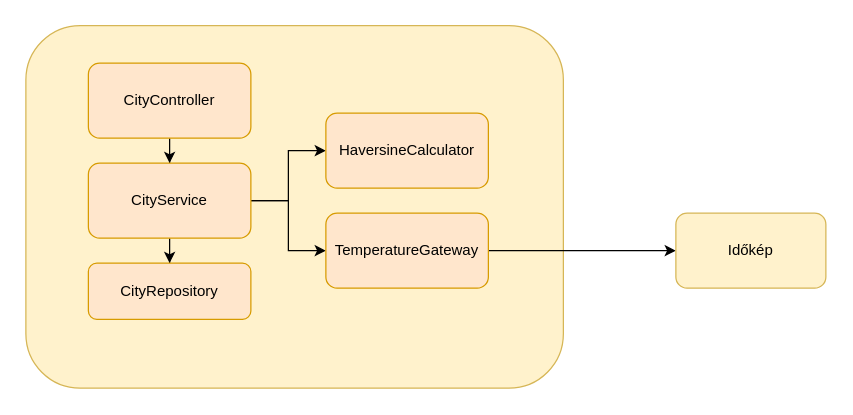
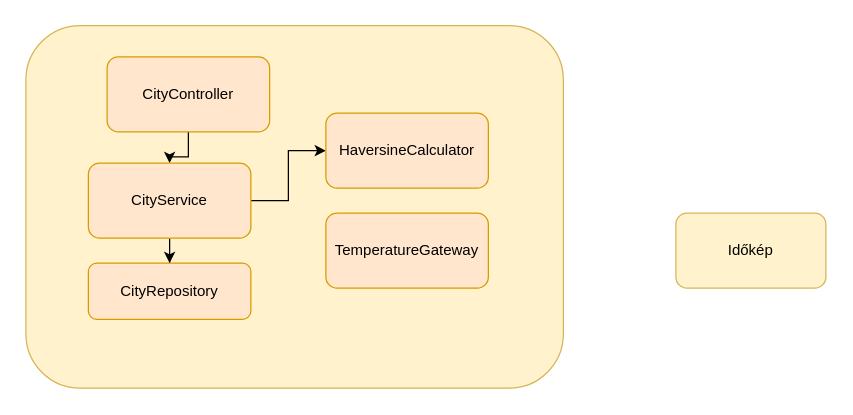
(169, 101) -> (188, 94)
(288, 241) -> none
(577, 251) -> none
